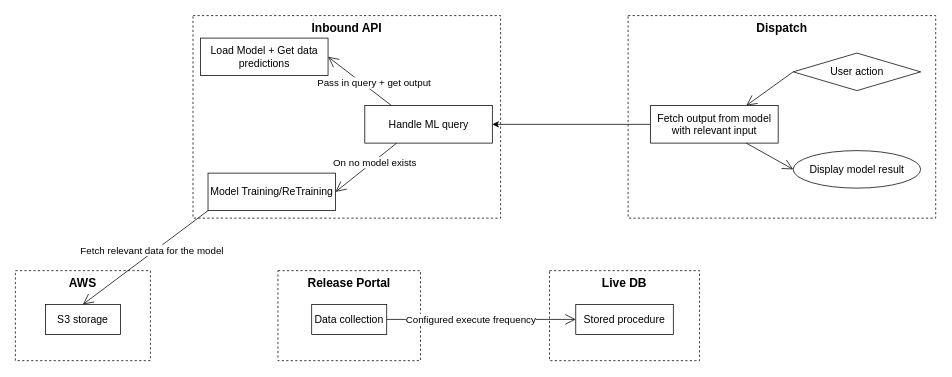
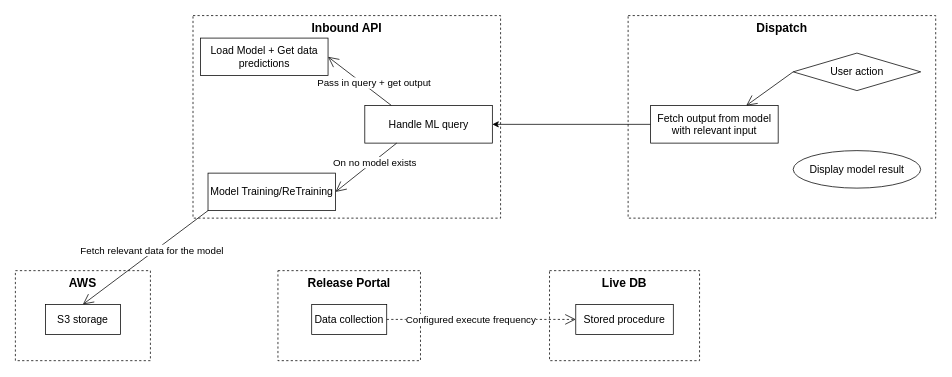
(769, 156) -> none
(554, 319) -> (554, 319)
